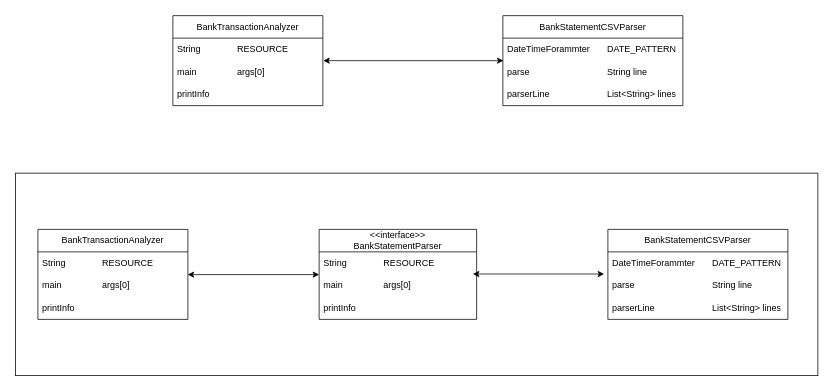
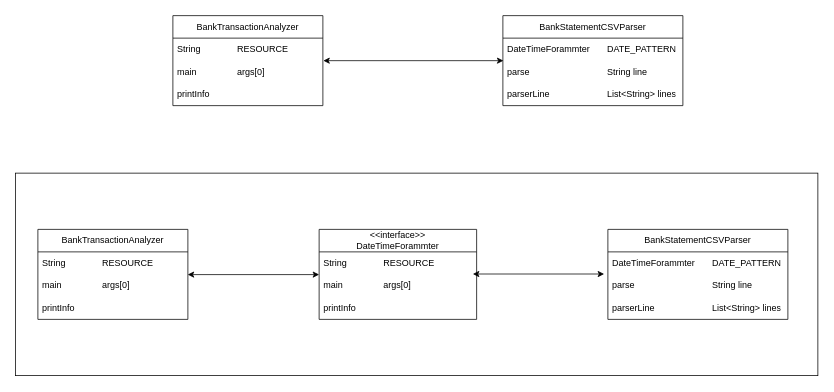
(398, 240) -> (398, 240)
